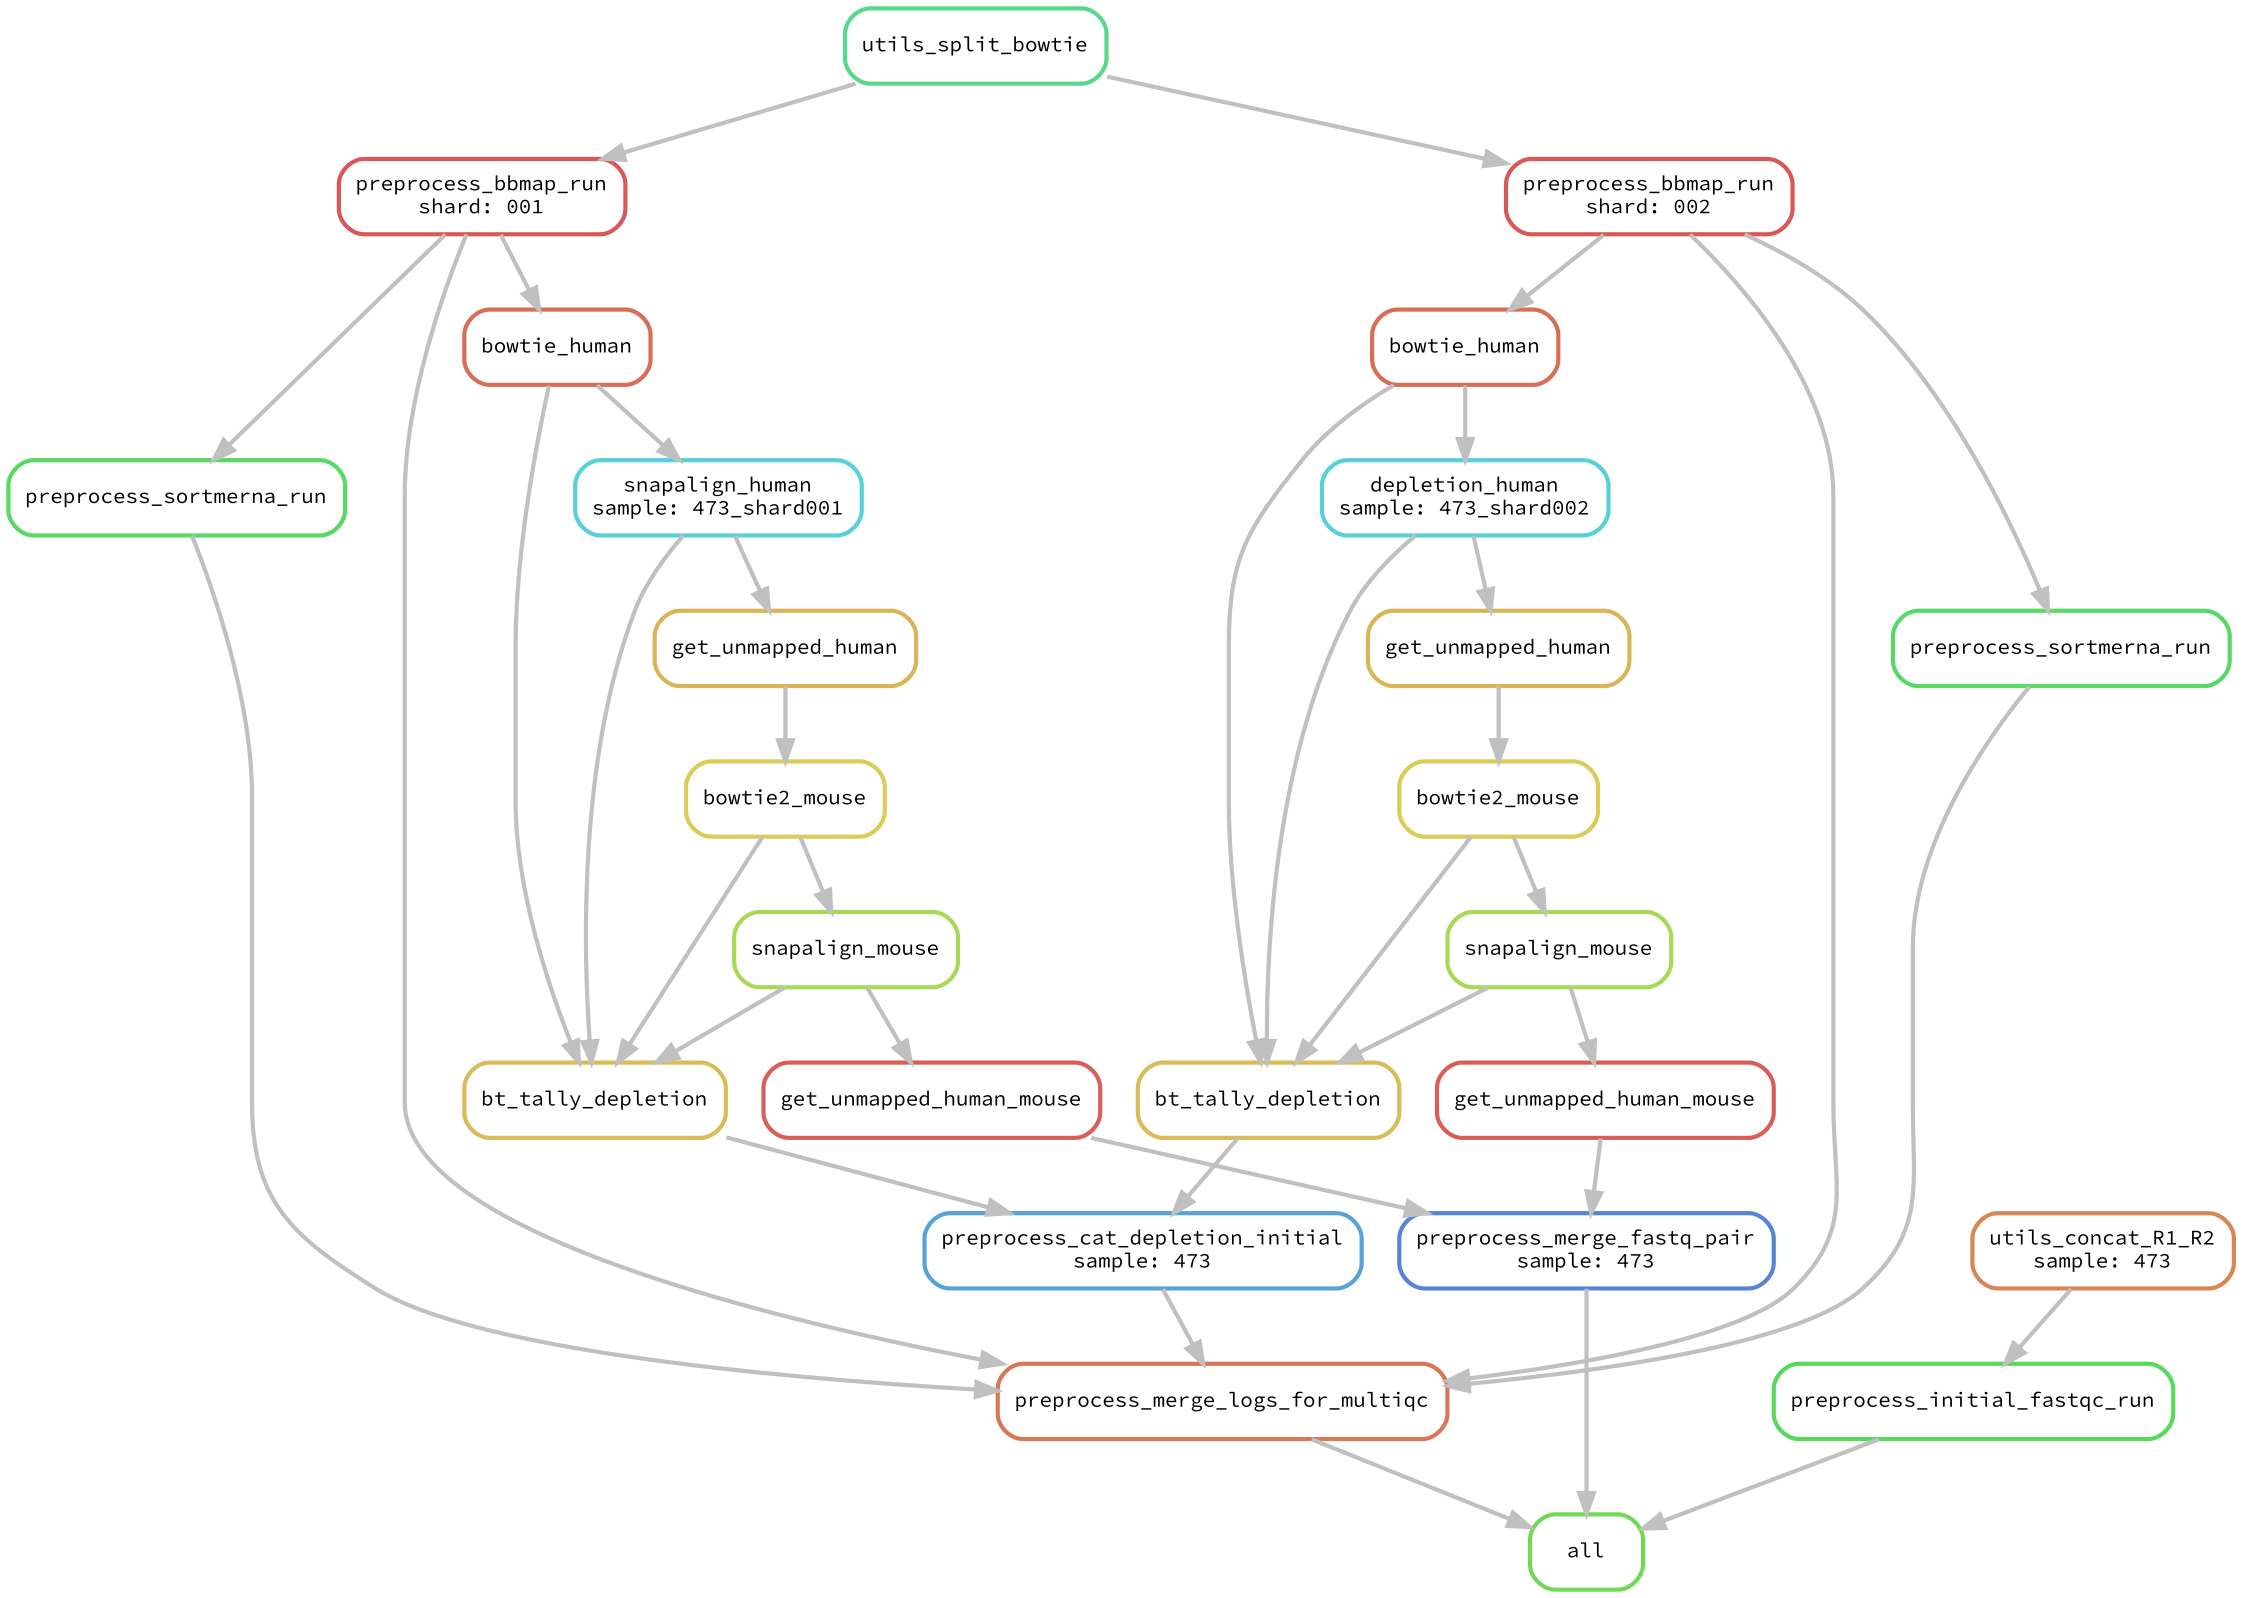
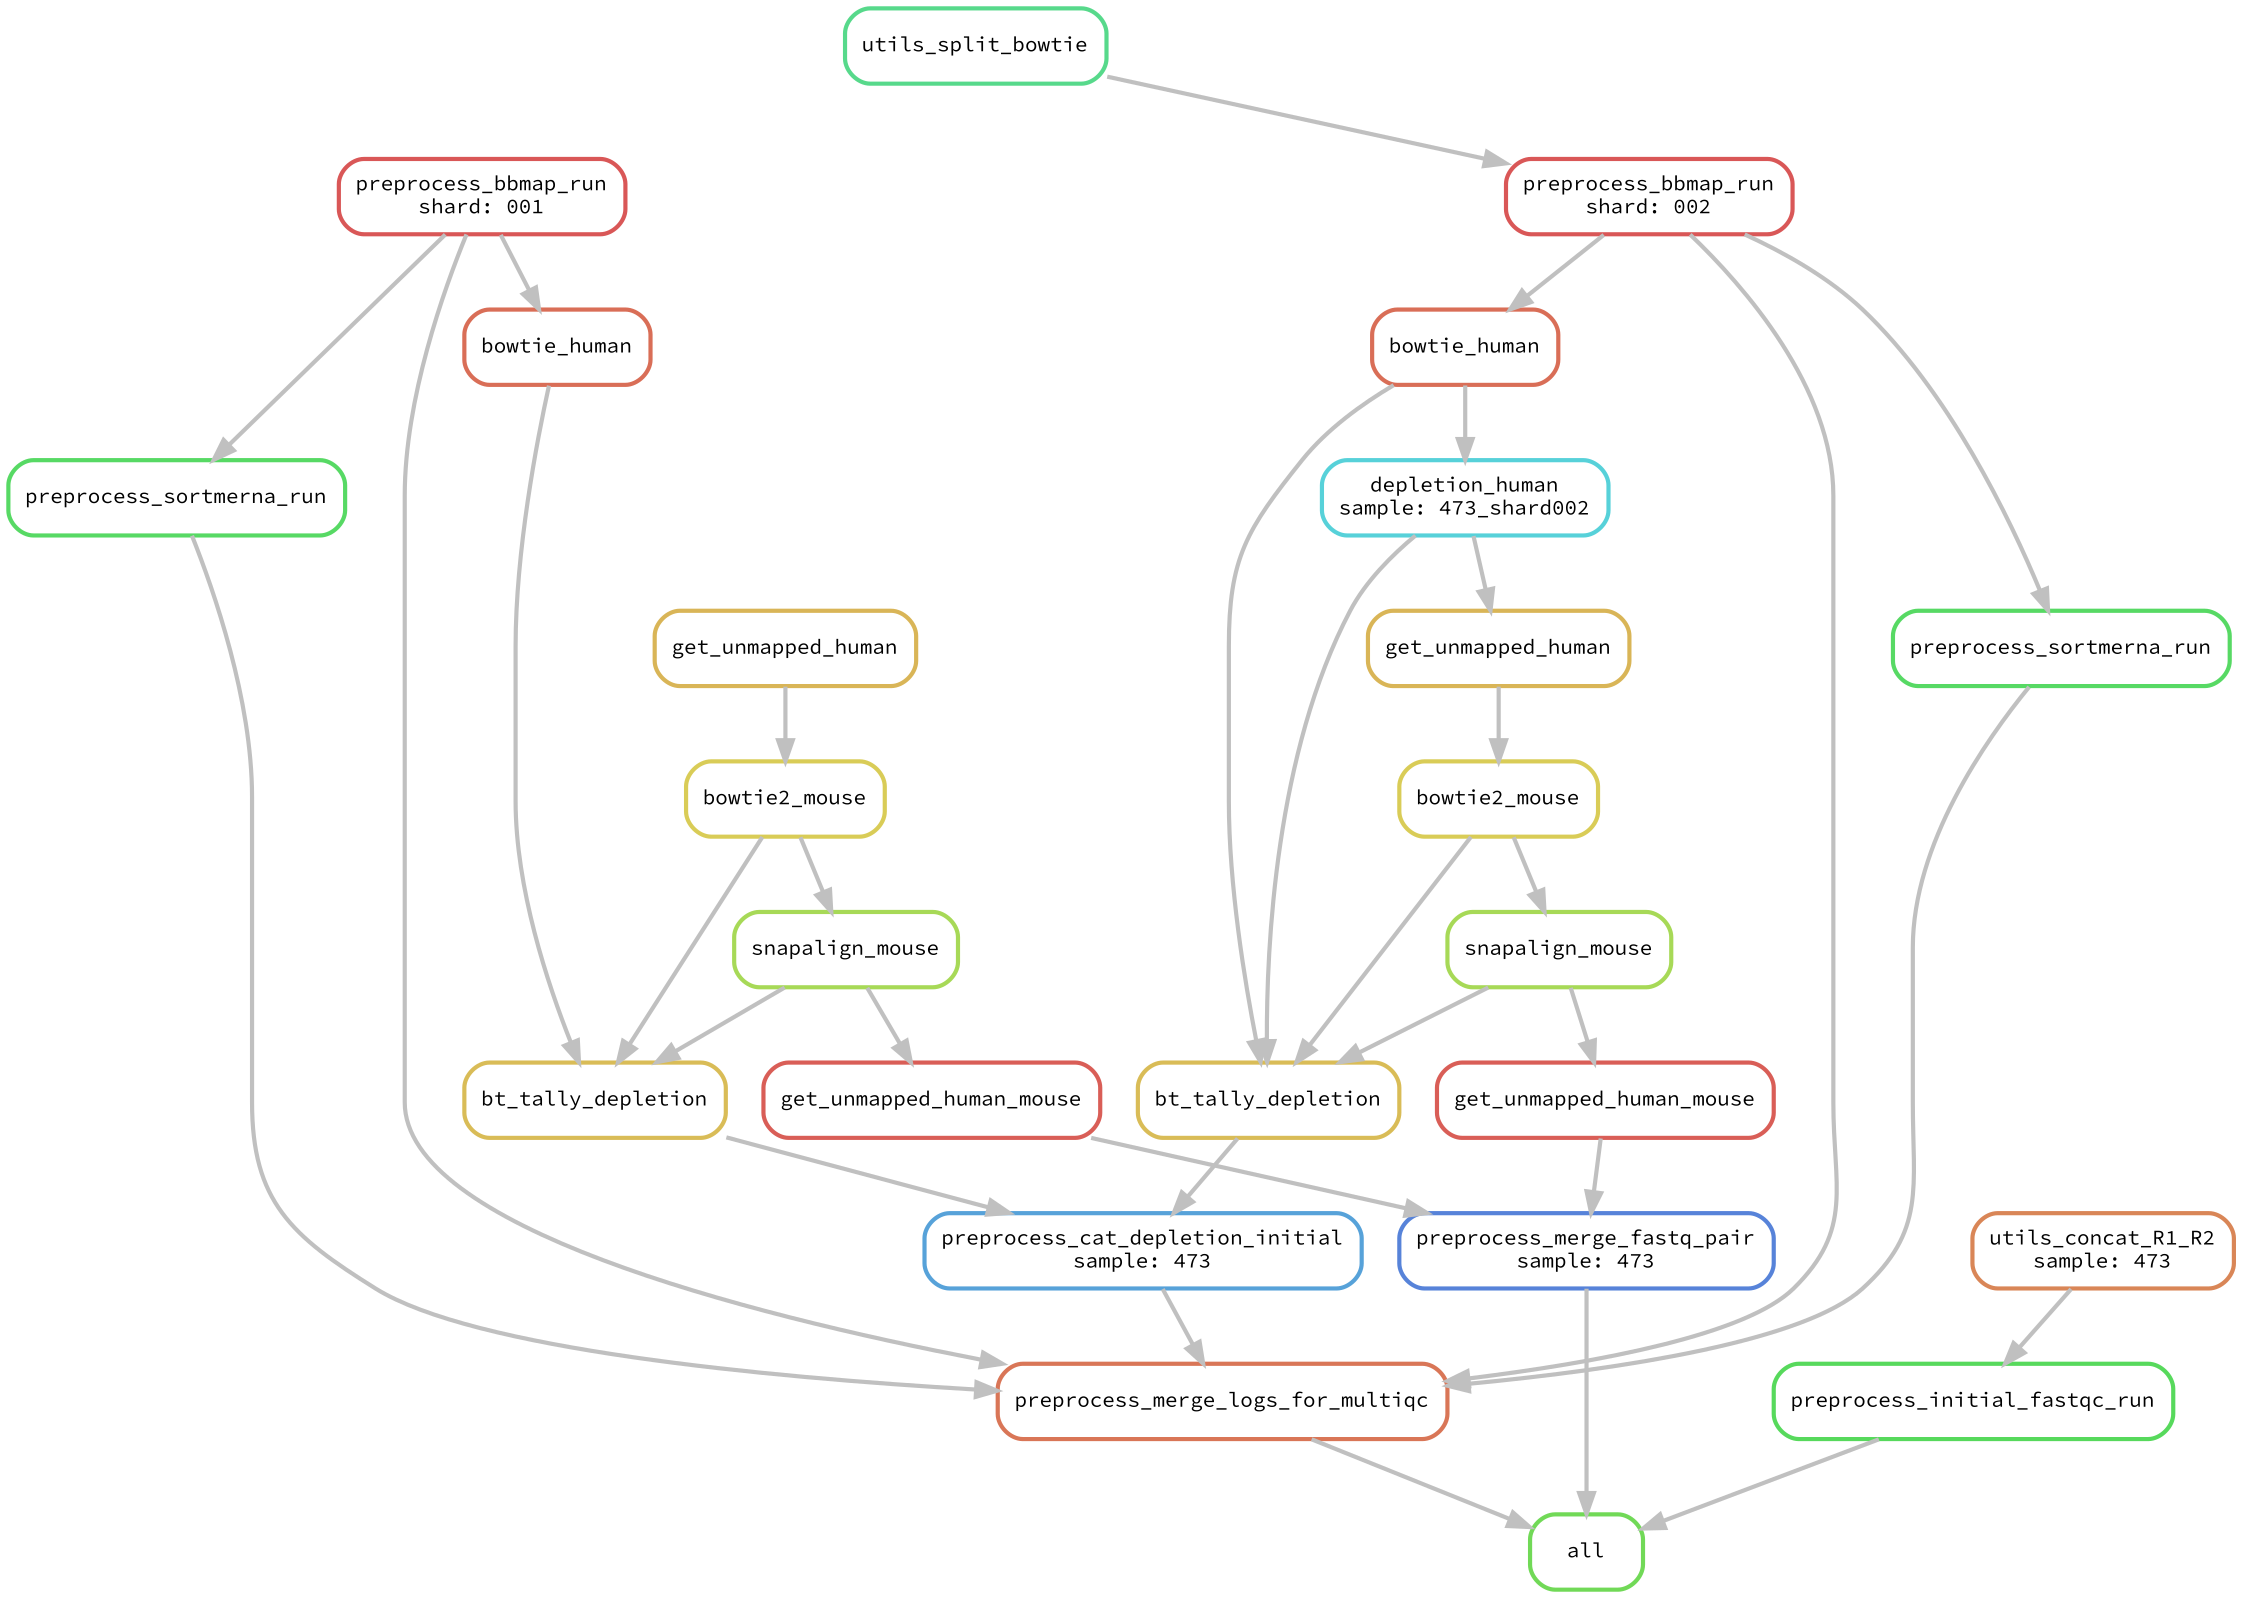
(739, 118) -> none
(718, 498) -> none
